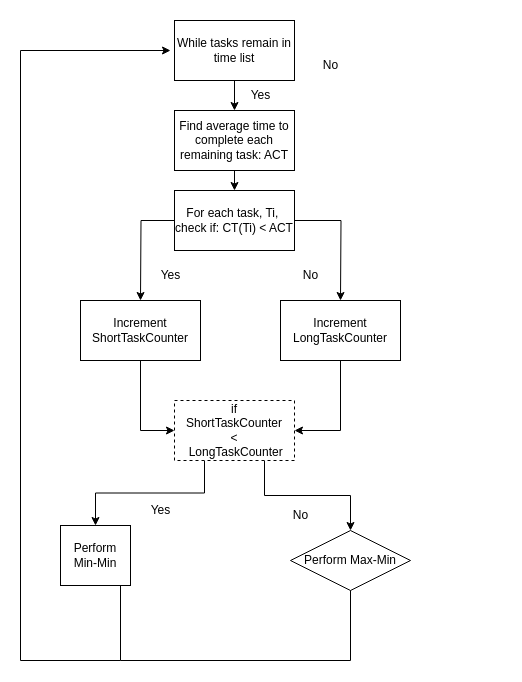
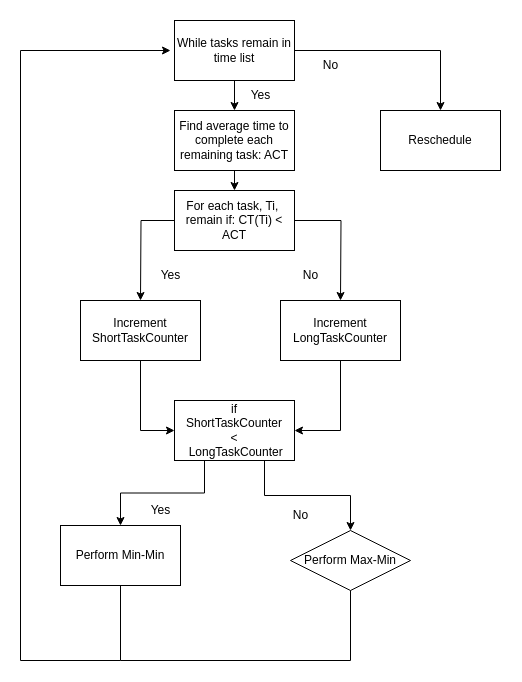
none -> (394, 51)
none -> (441, 141)
(235, 221) -> (235, 221)
(235, 431) -> (235, 431)
(96, 556) -> (121, 556)
